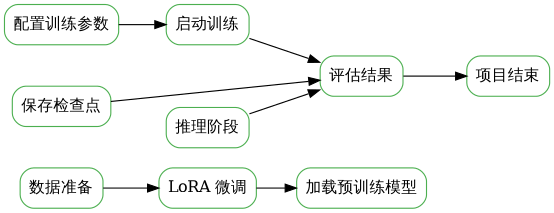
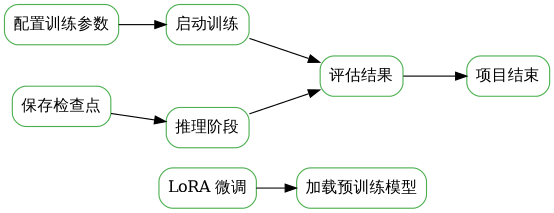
(210, 91) -> (133, 117)
(62, 188) -> none
